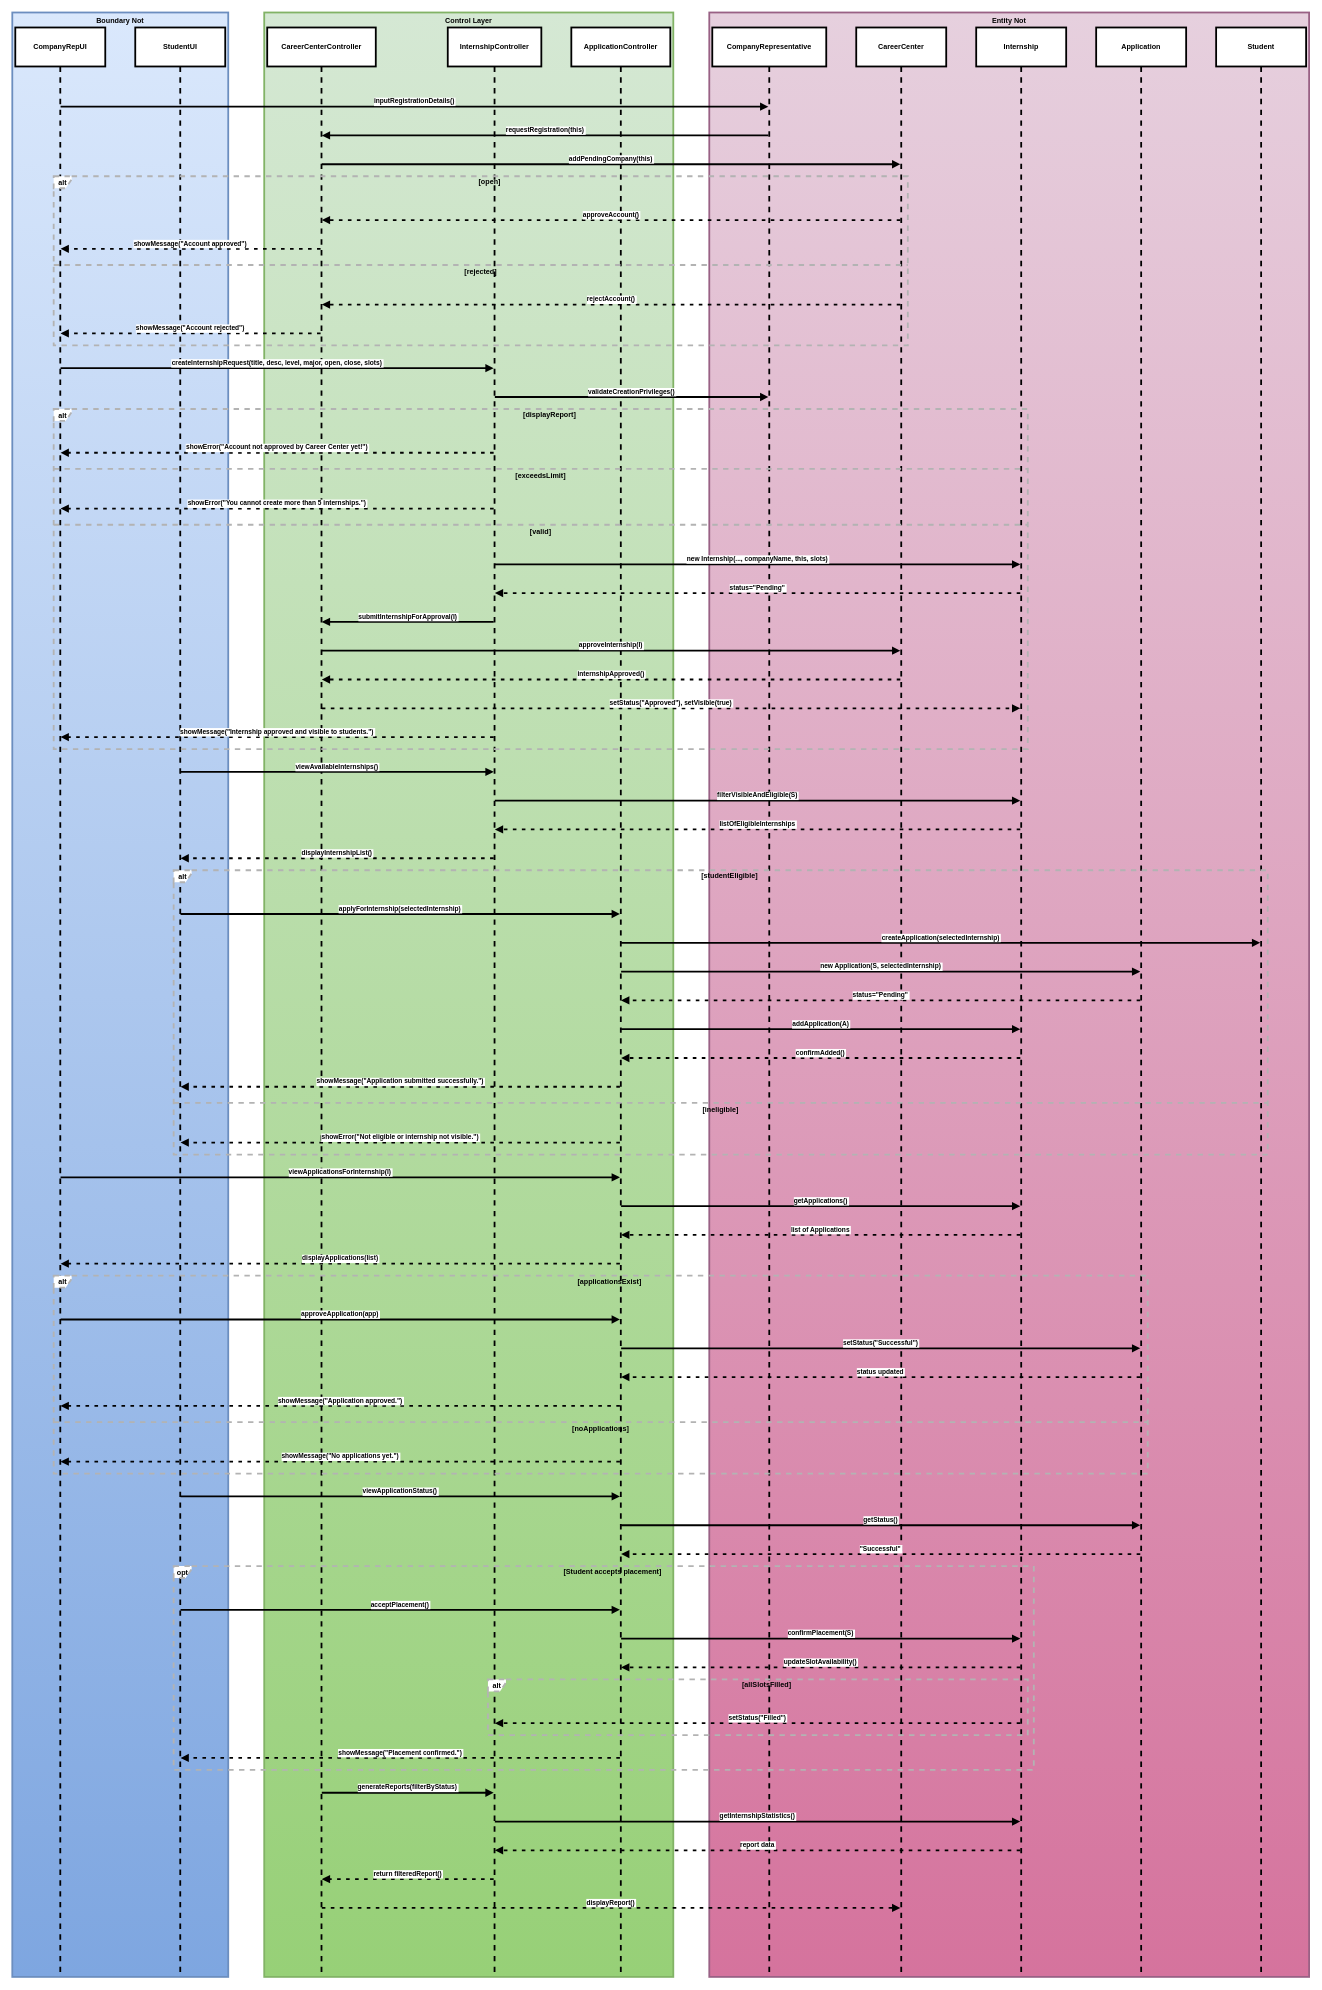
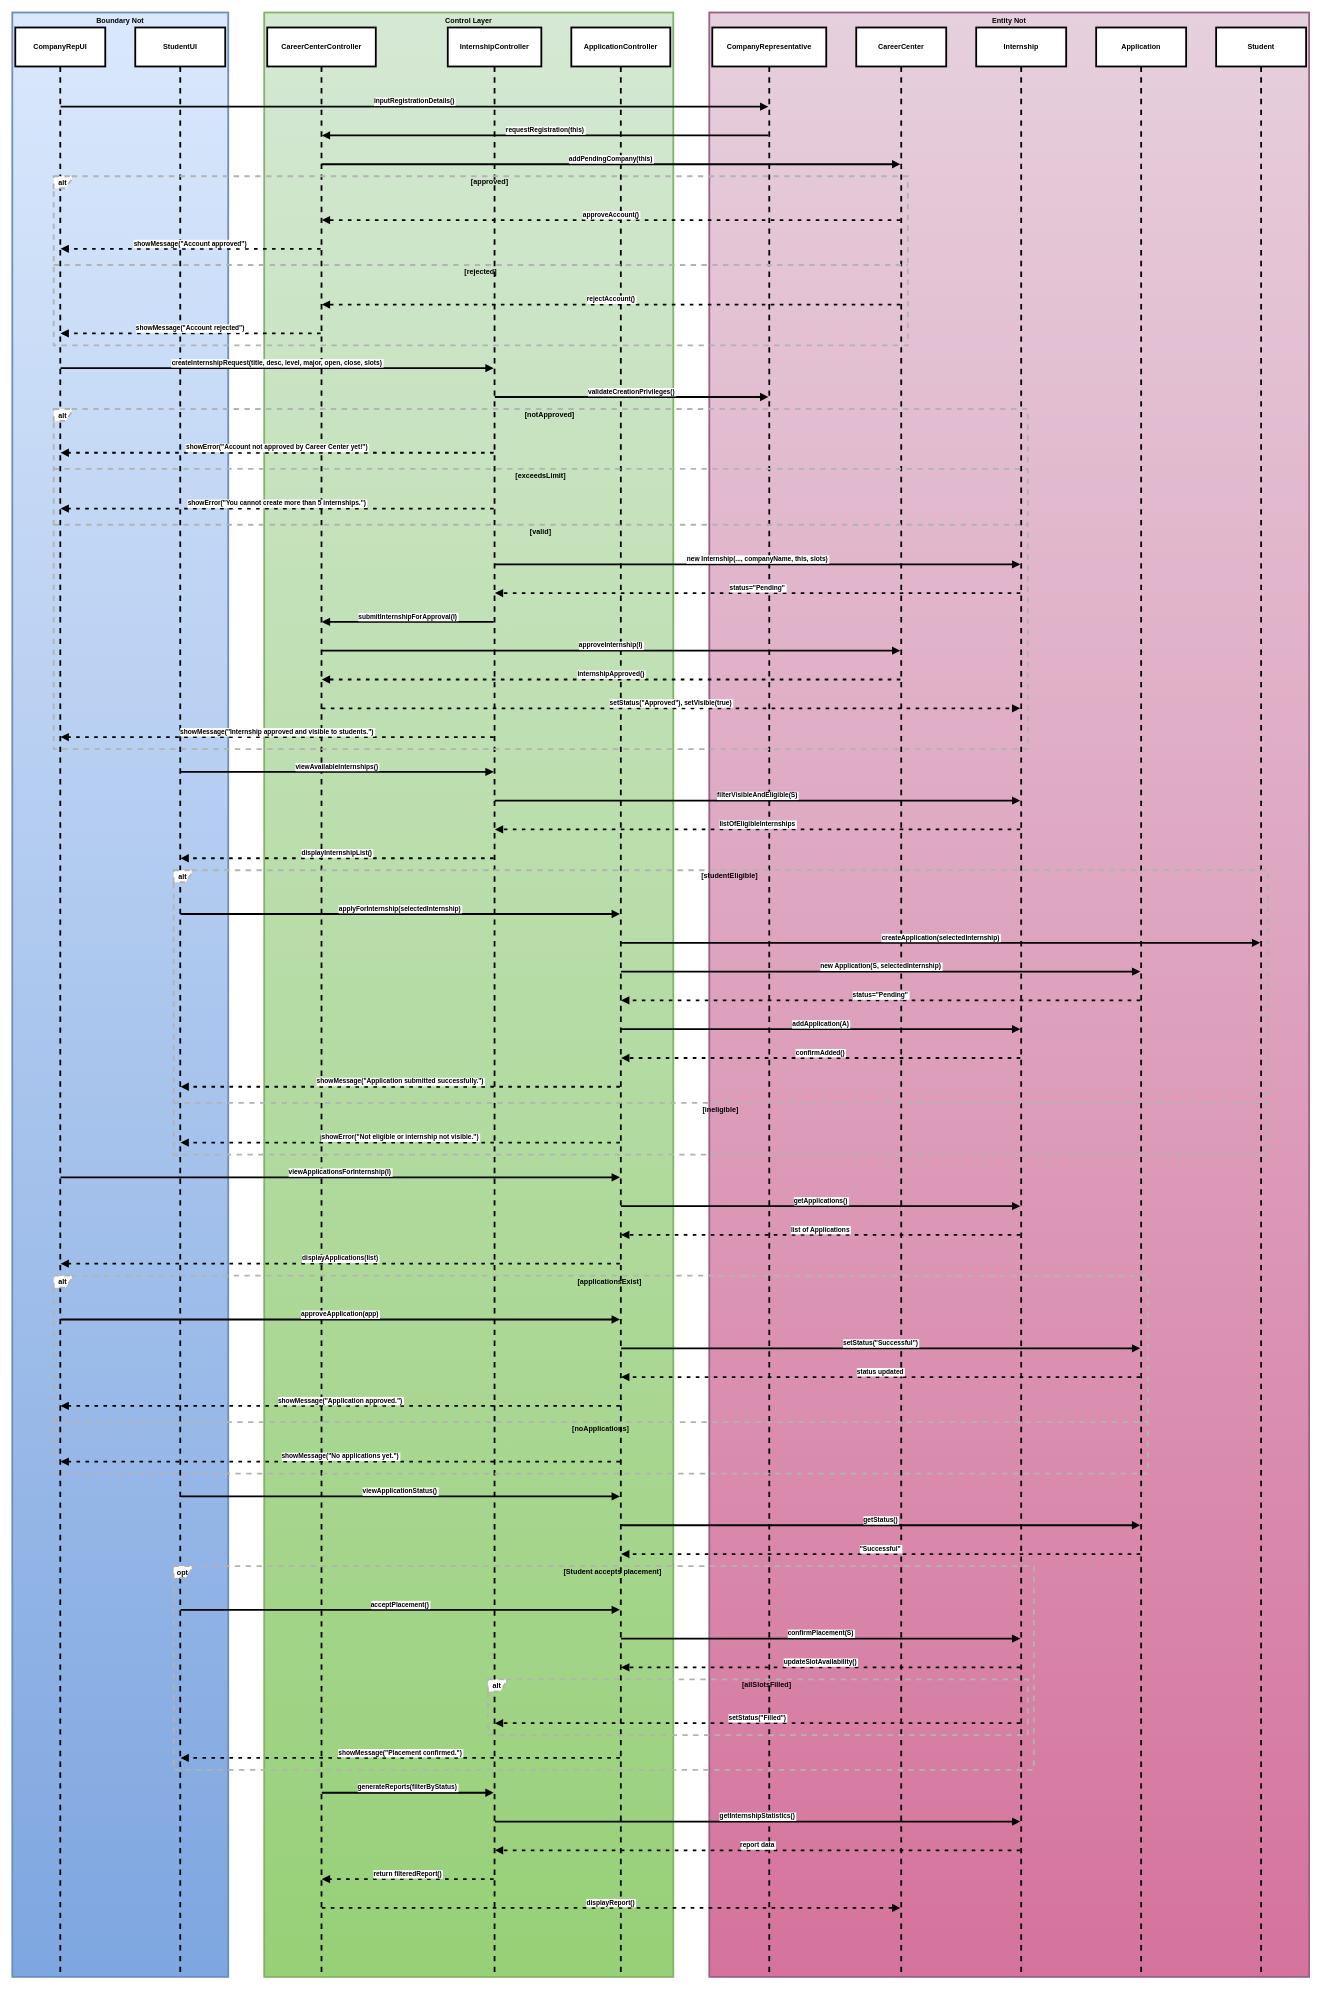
(490, 182) -> (490, 182)
(550, 415) -> (550, 415)
